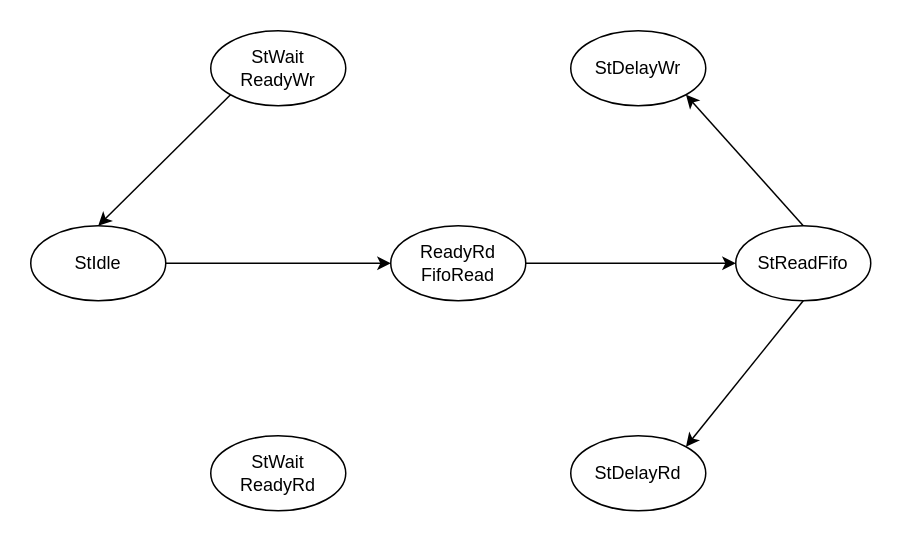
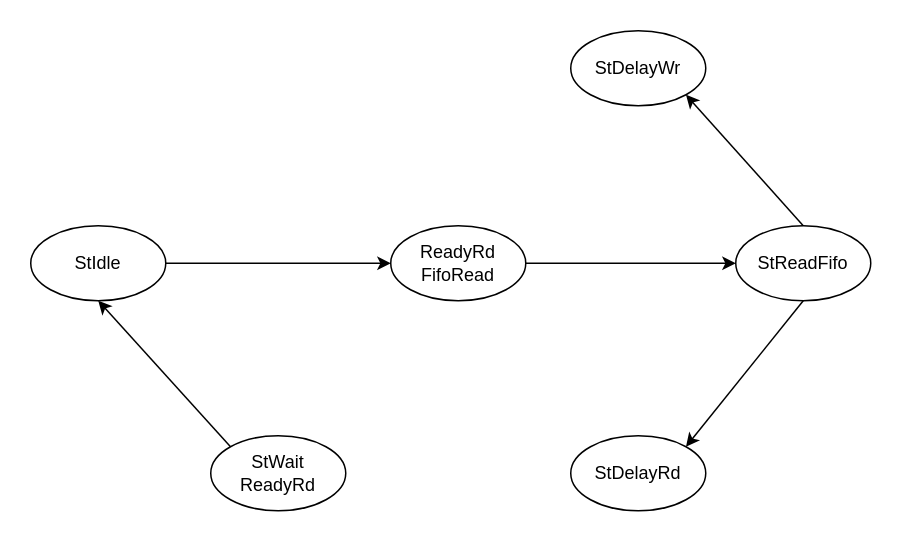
(278, 68) -> none
(168, 157) -> none
none -> (168, 378)
